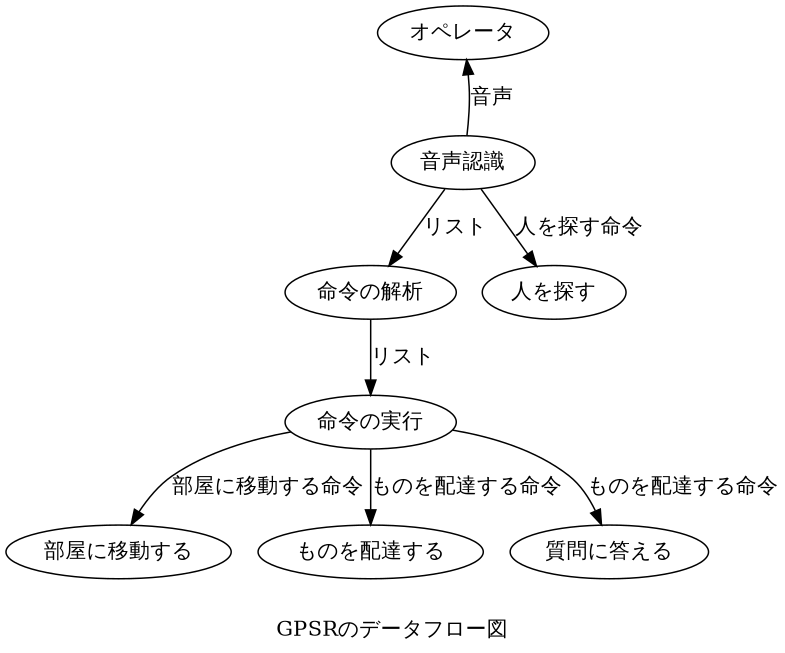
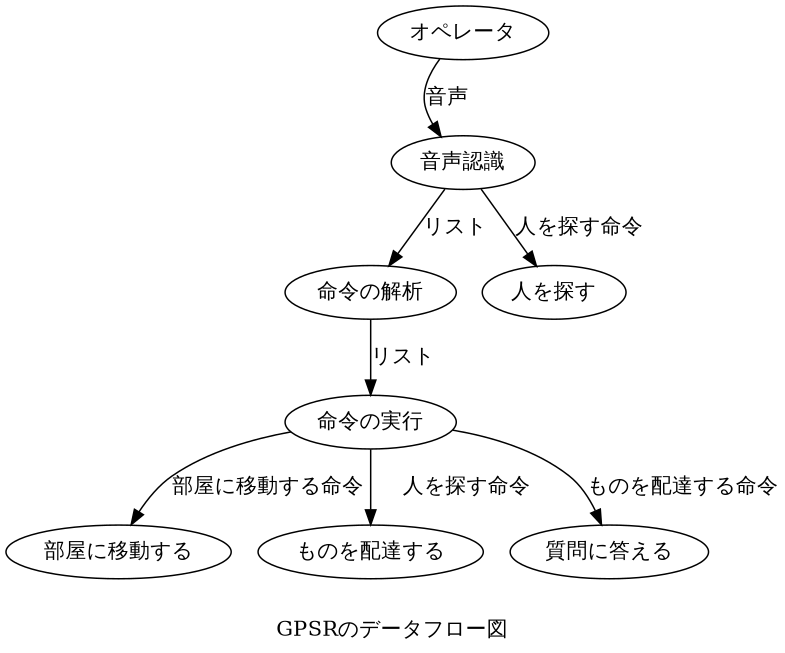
(469, 105) -> (425, 91)
(467, 487) -> (467, 487)
